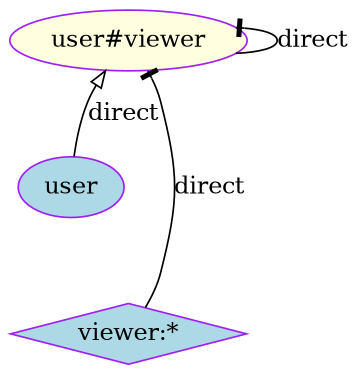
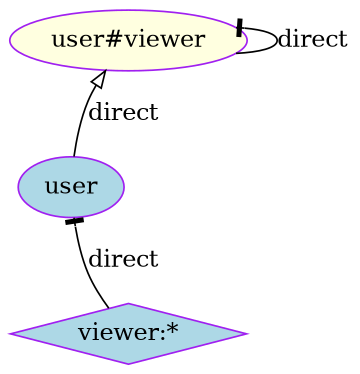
(174, 194) -> (87, 270)
